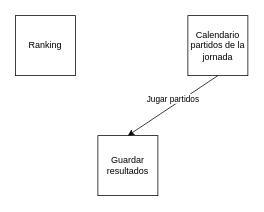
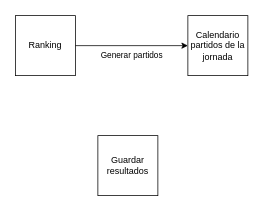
none -> (129, 45)
(175, 104) -> none
